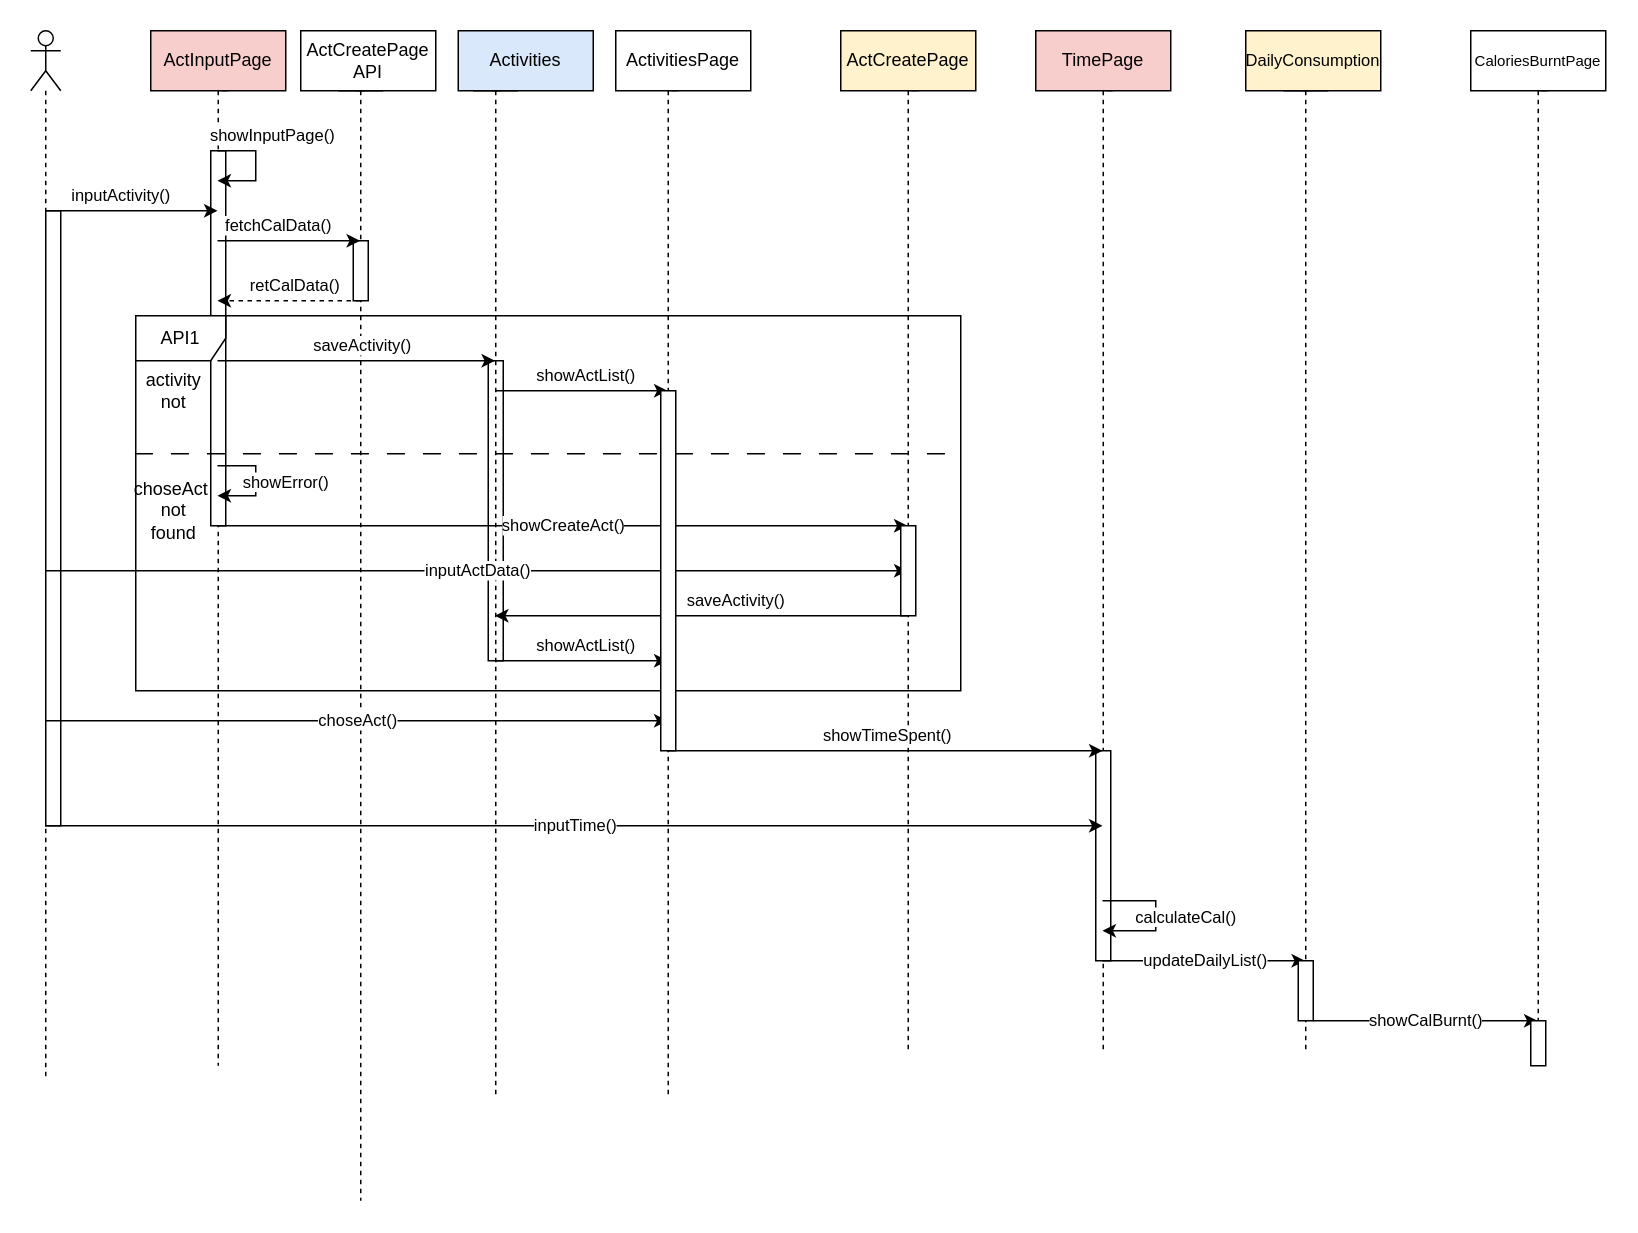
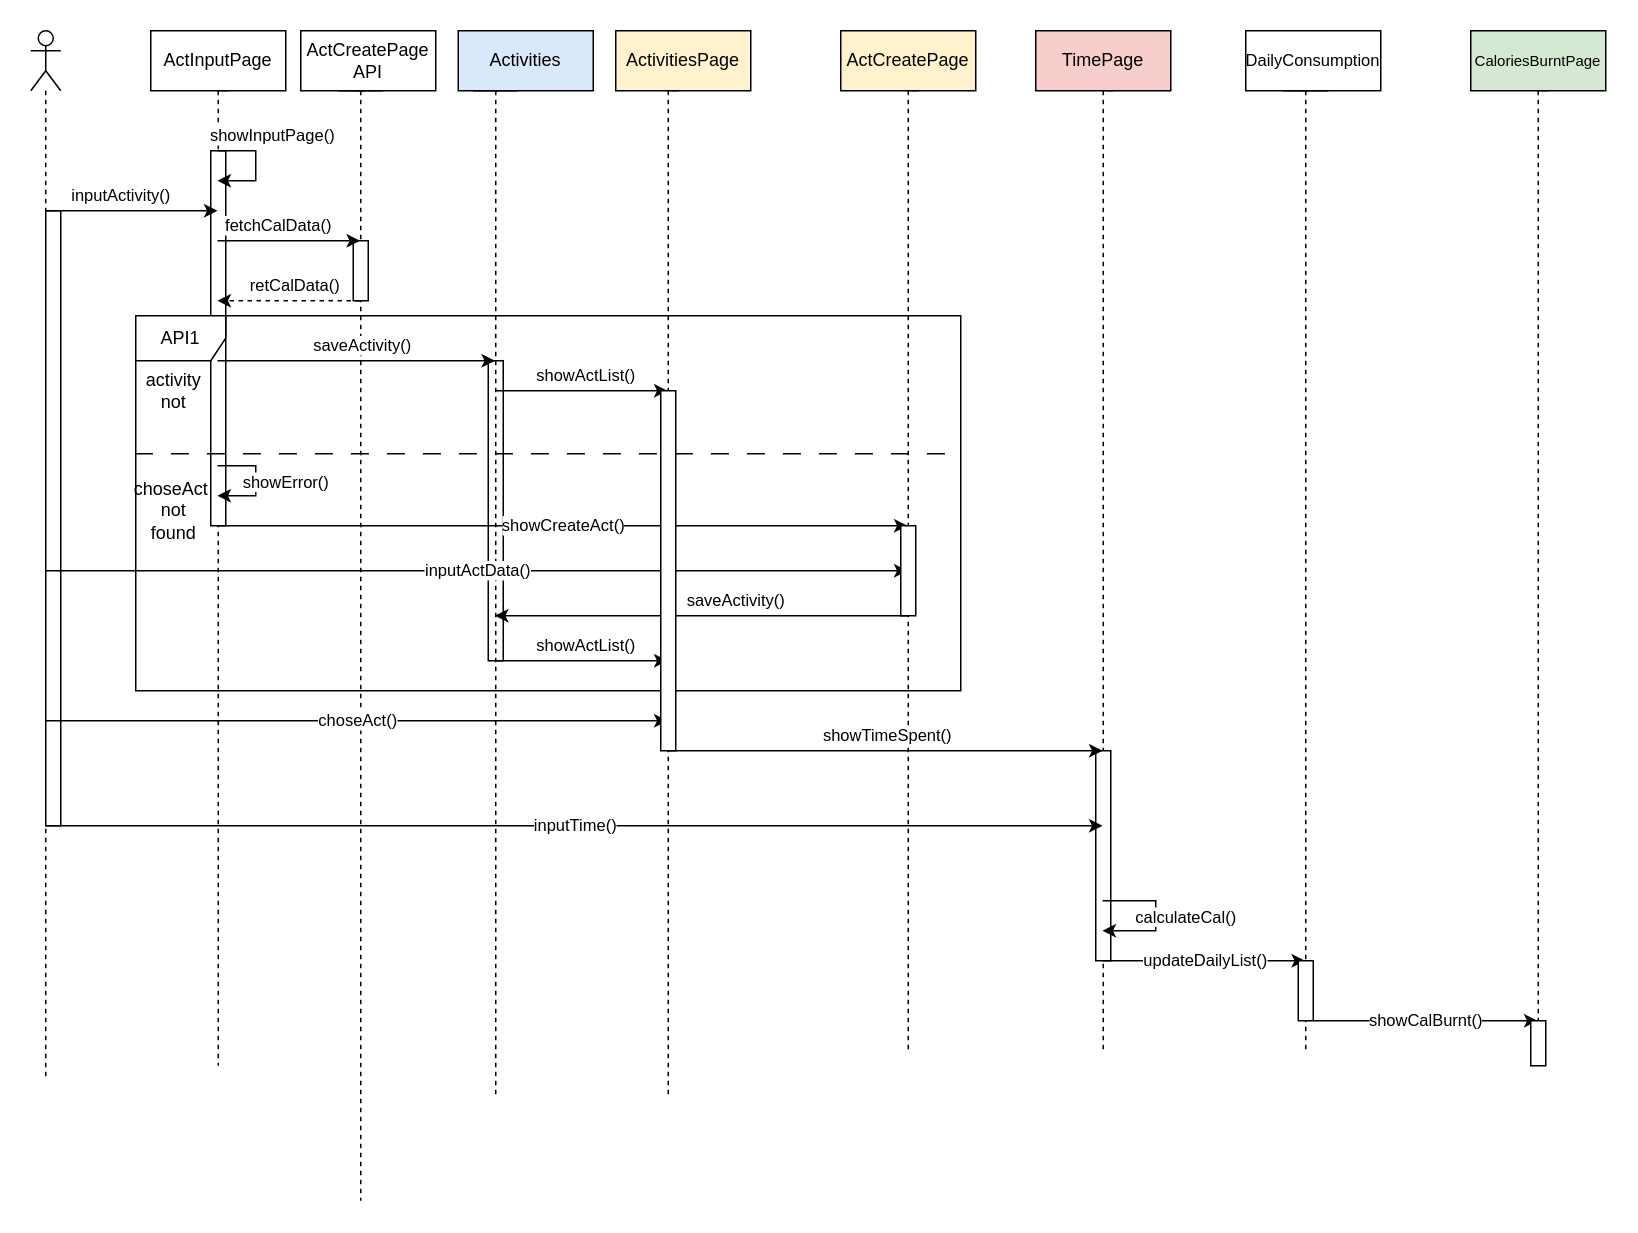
(218, 61) -> (218, 61)
(683, 61) -> (683, 61)
(1313, 61) -> (1313, 61)
(1538, 61) -> (1538, 61)
